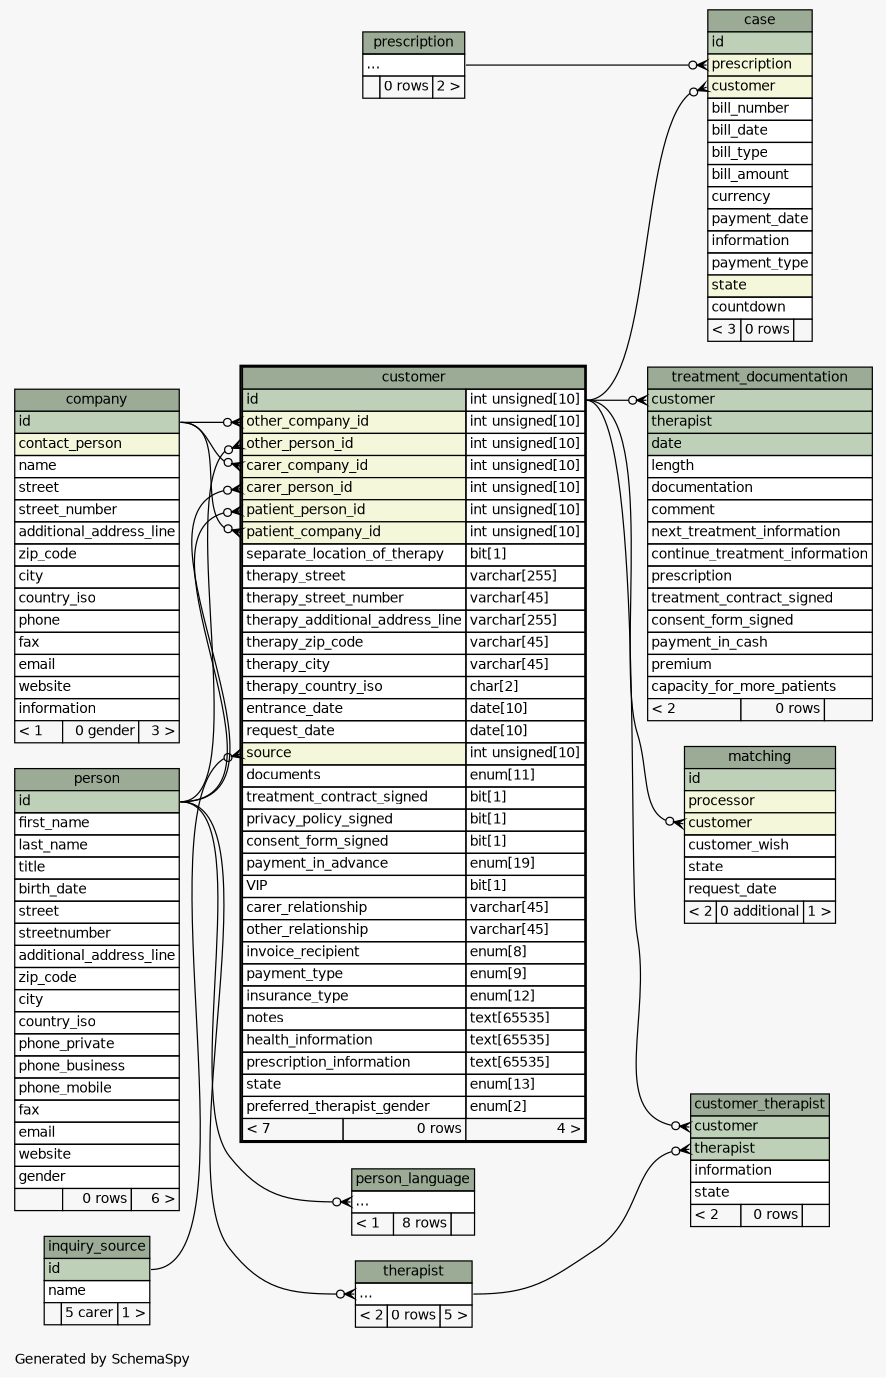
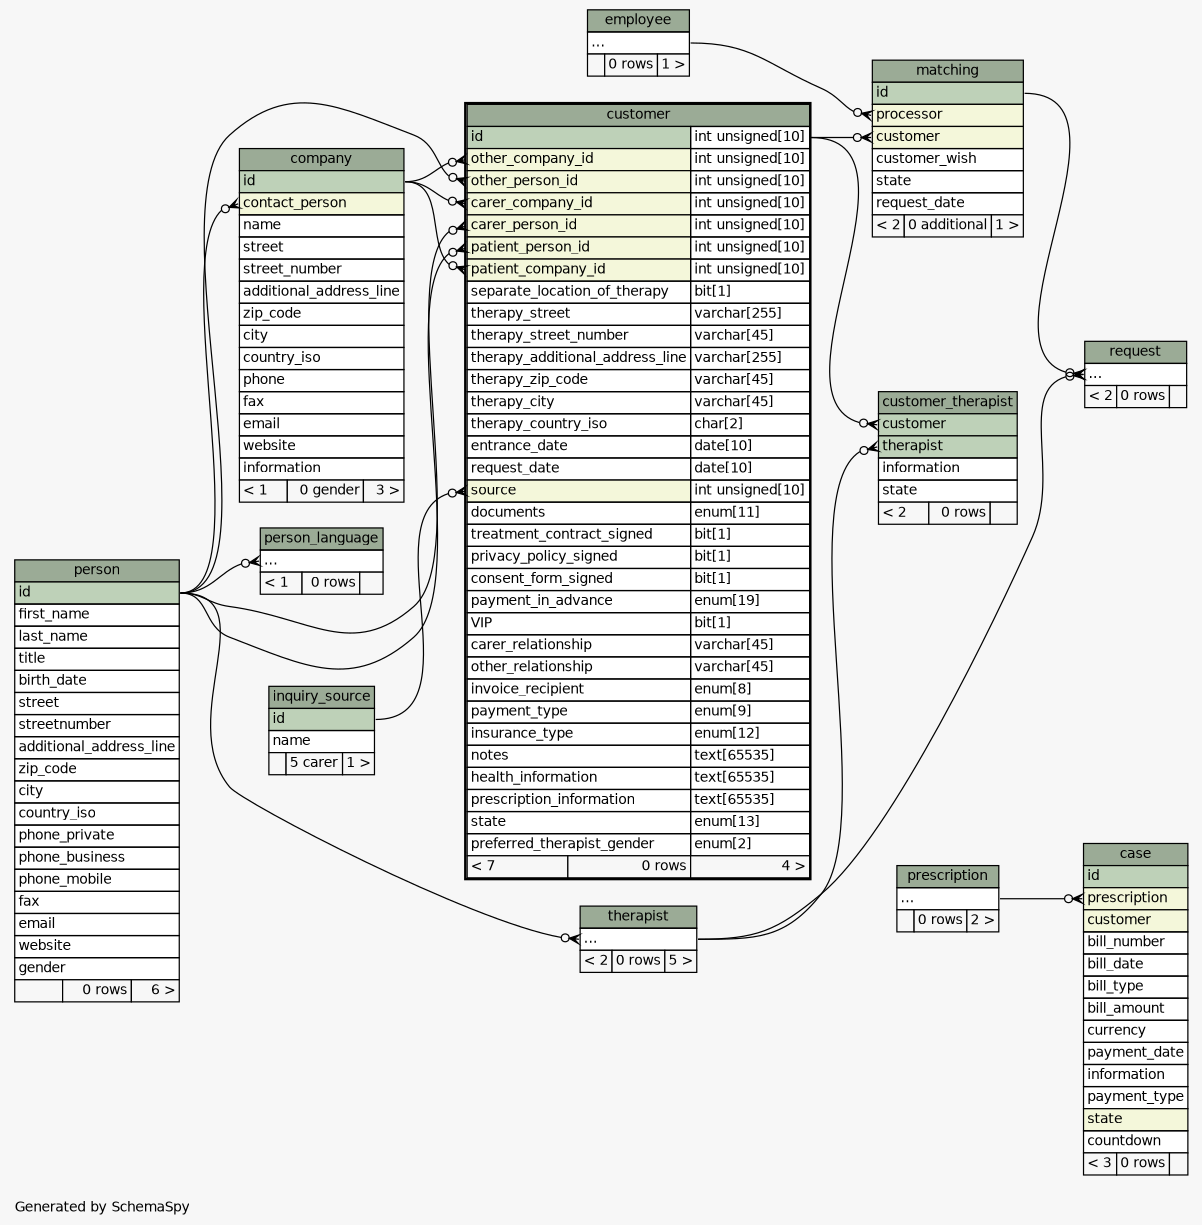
none -> (638, 43)
(645, 252) -> none
none -> (1135, 374)
none -> (210, 407)
(759, 544) -> none
(425, 1223) -> (333, 583)
